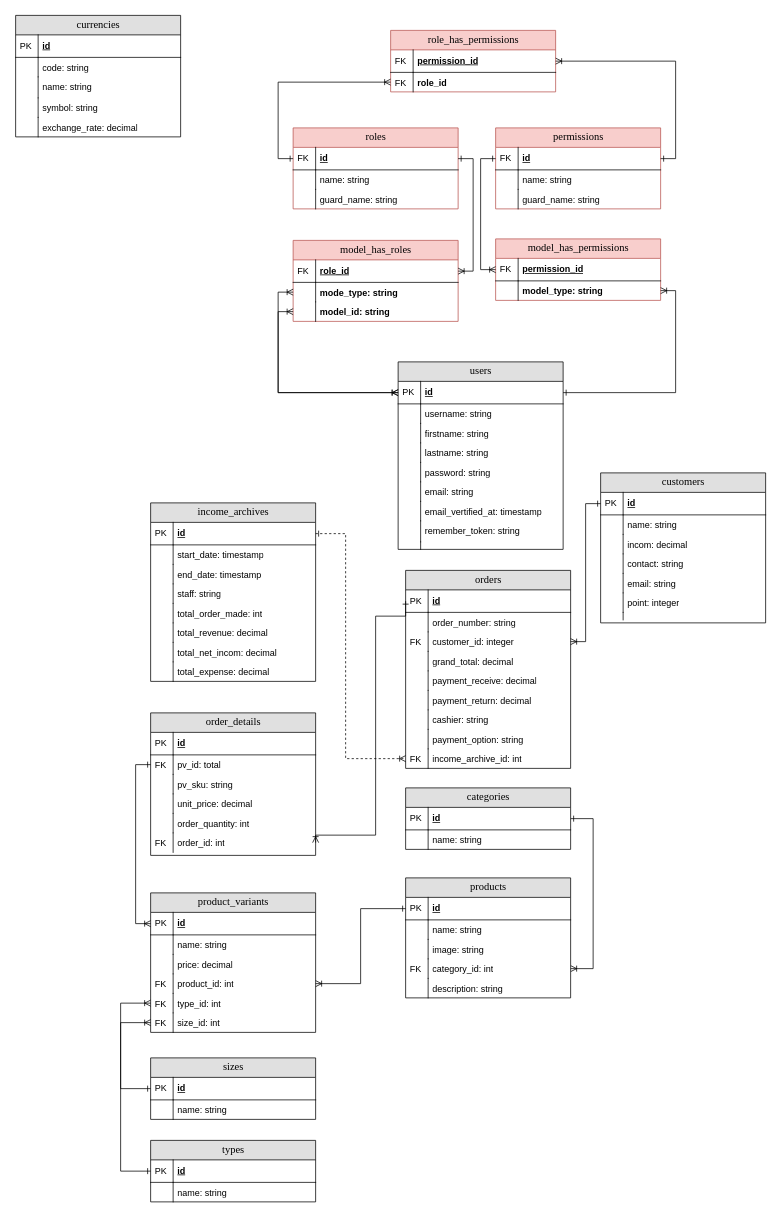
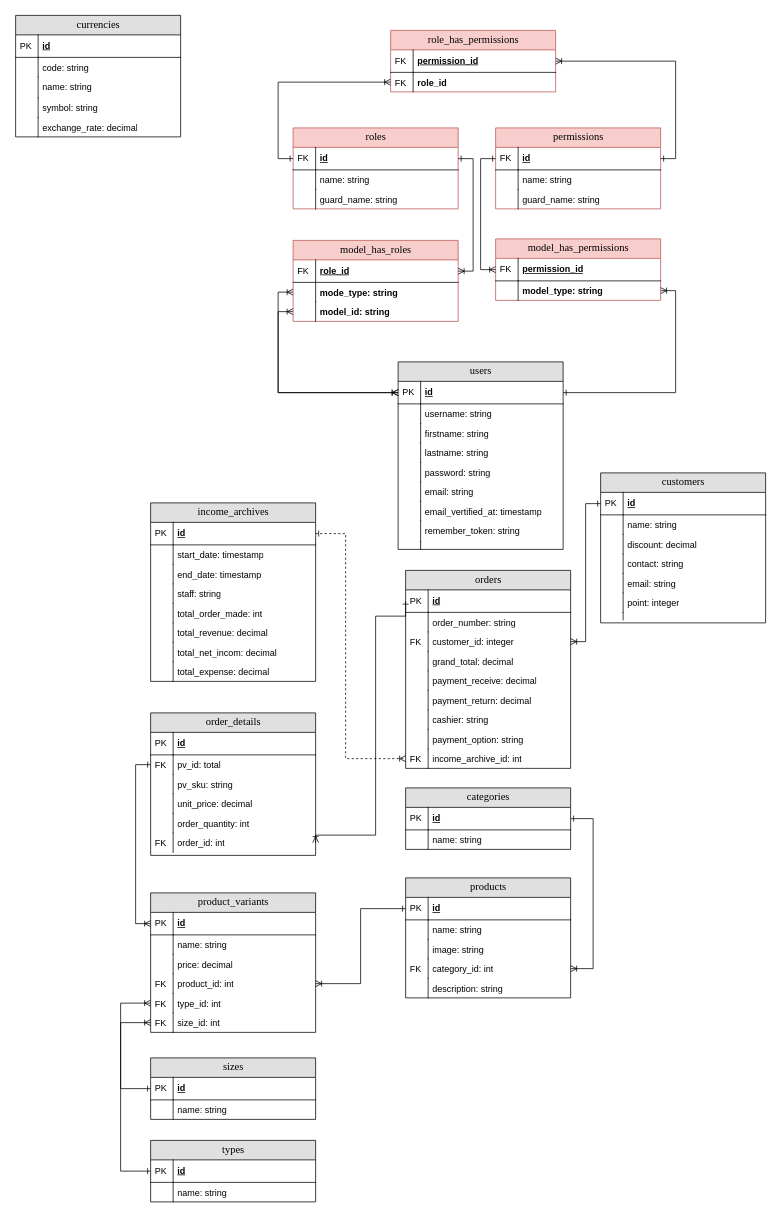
(657, 545) -> (664, 545)
